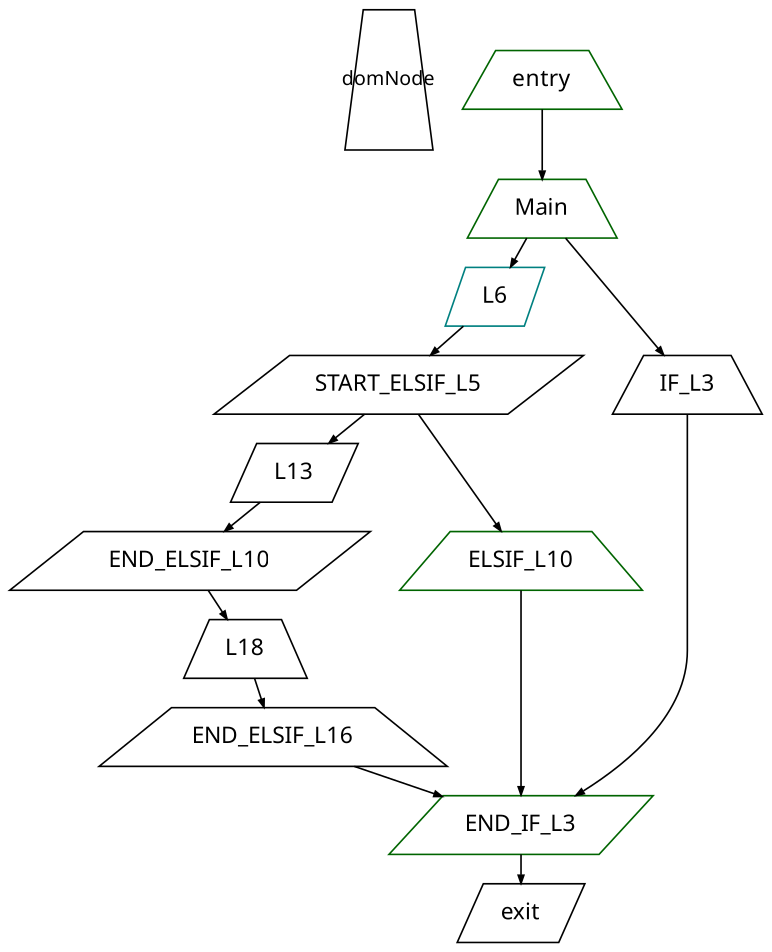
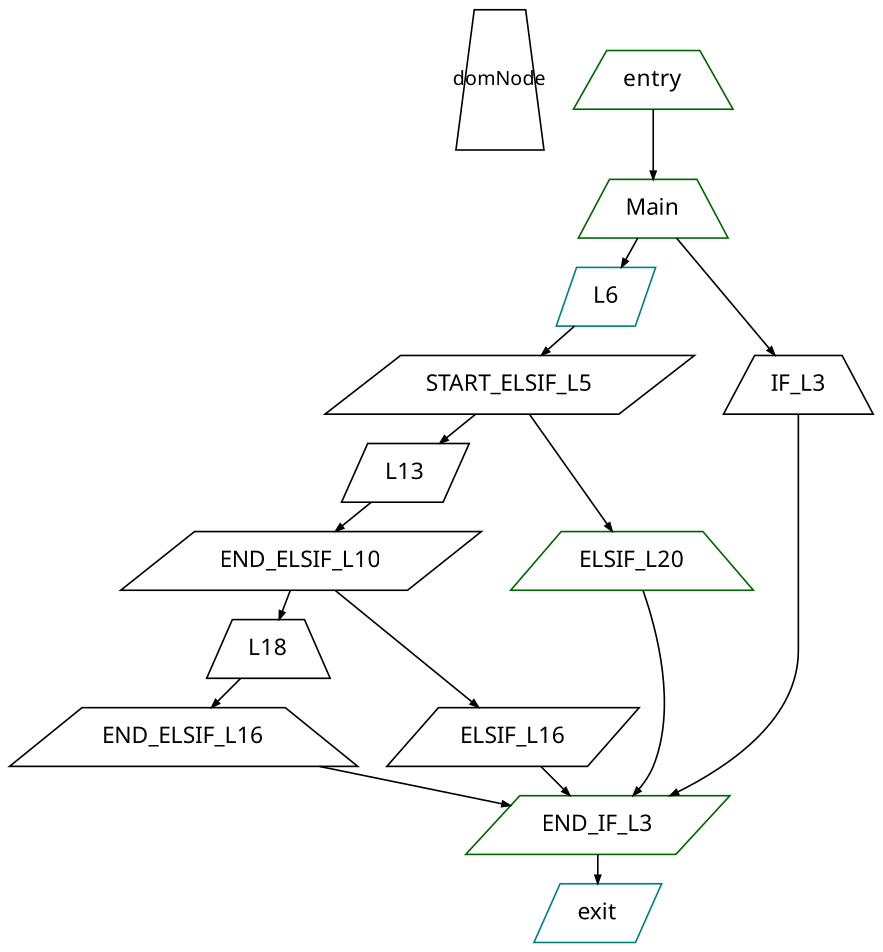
(521, 561) -> (632, 561)
none -> (513, 737)
(521, 913) -> (598, 913)
